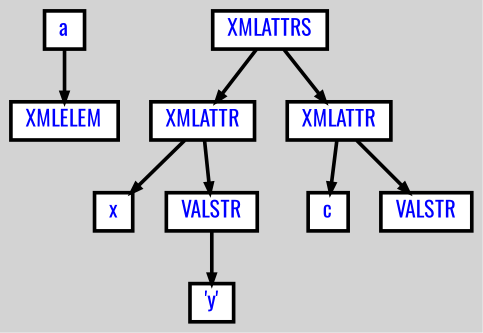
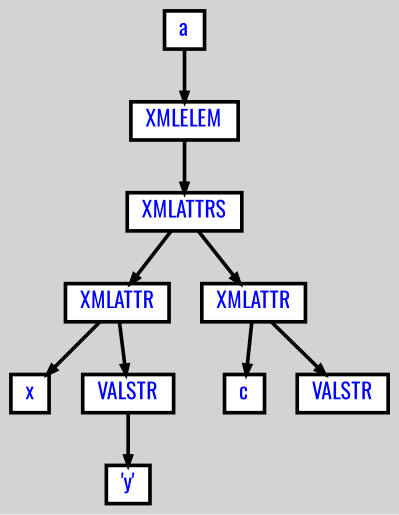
none -> (185, 162)
